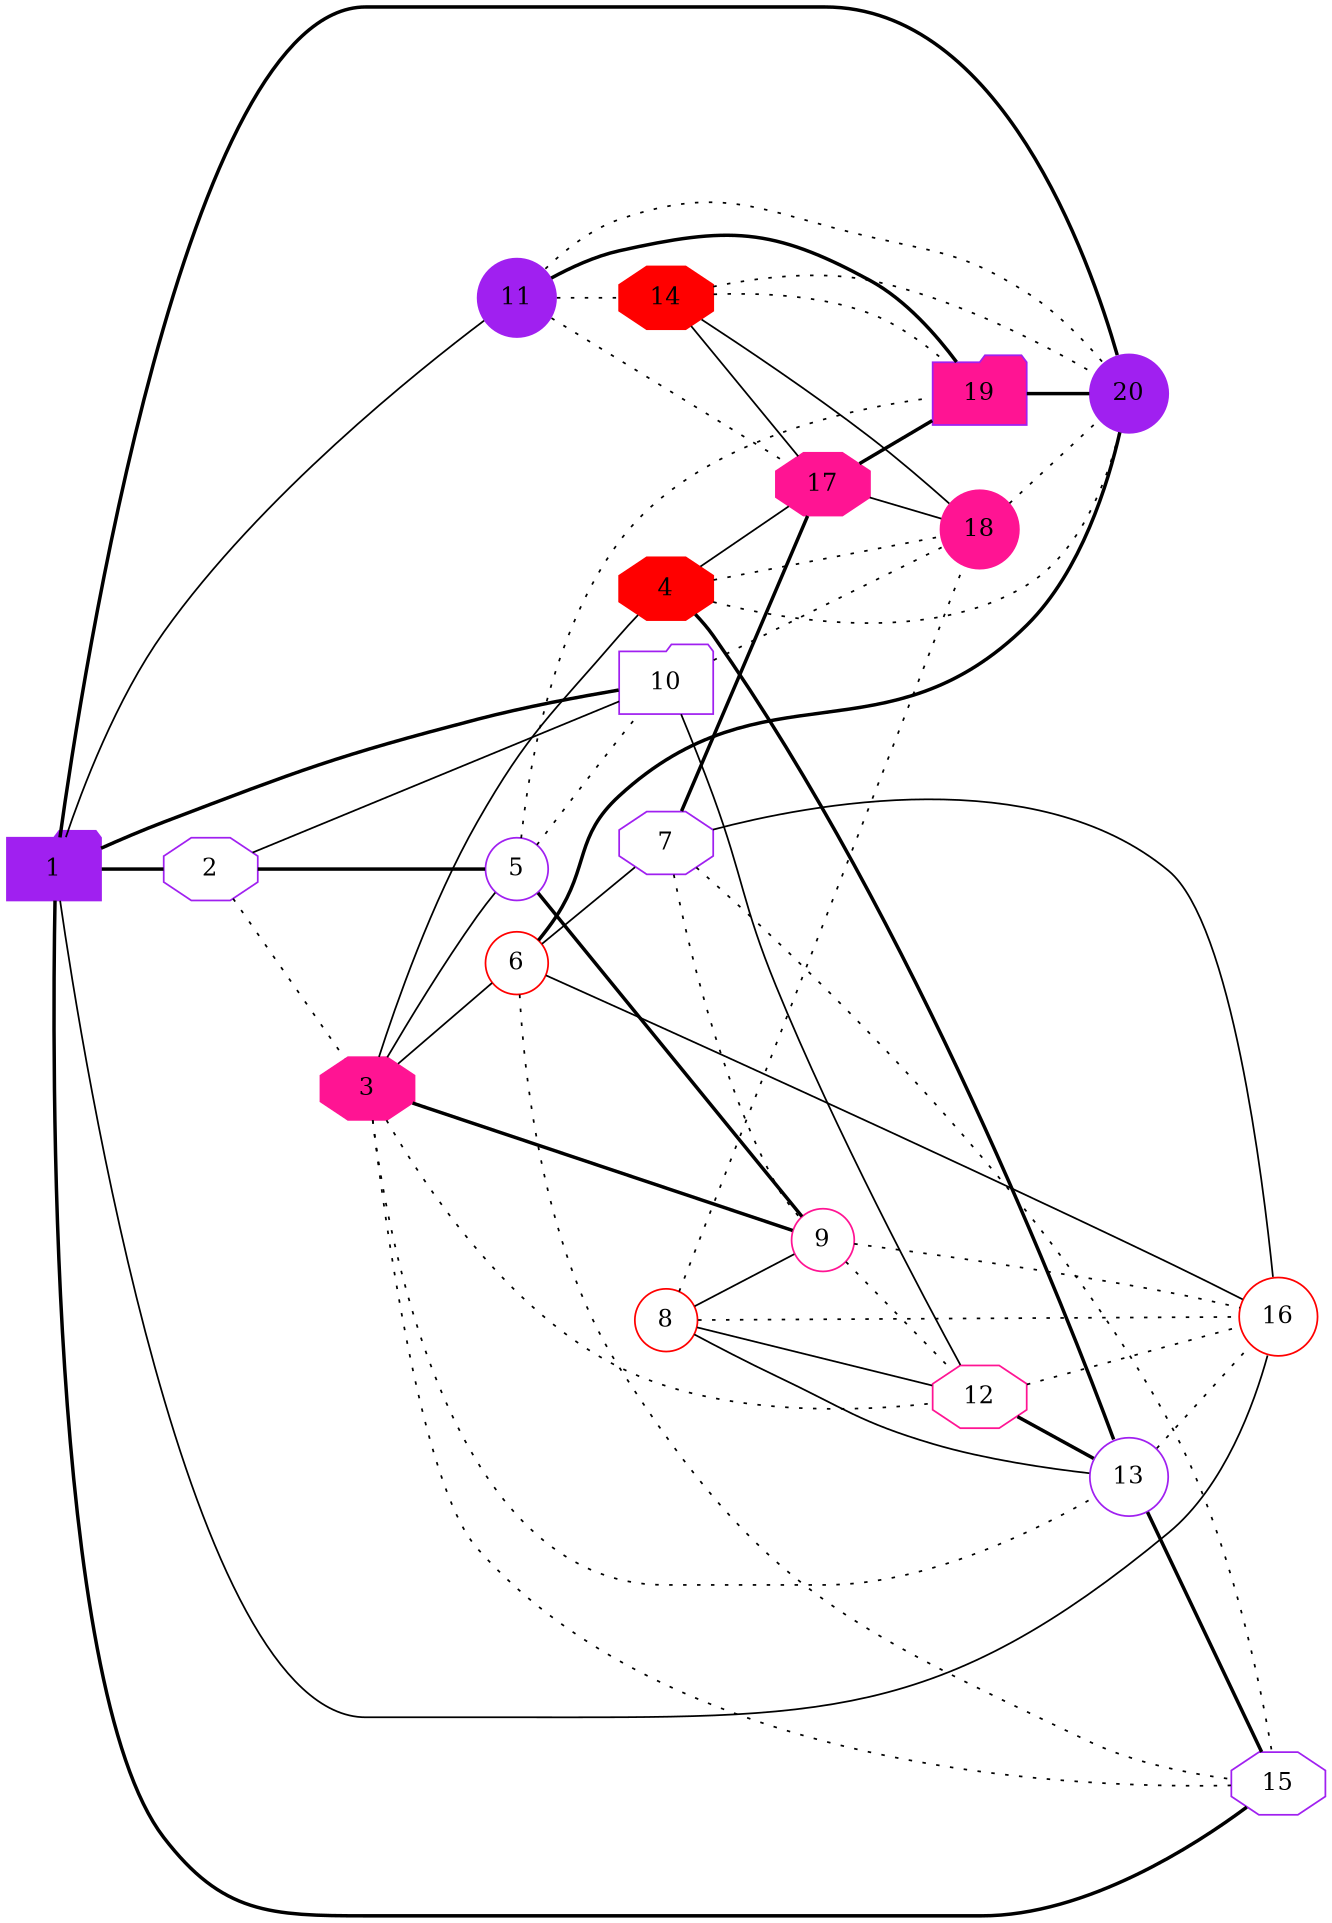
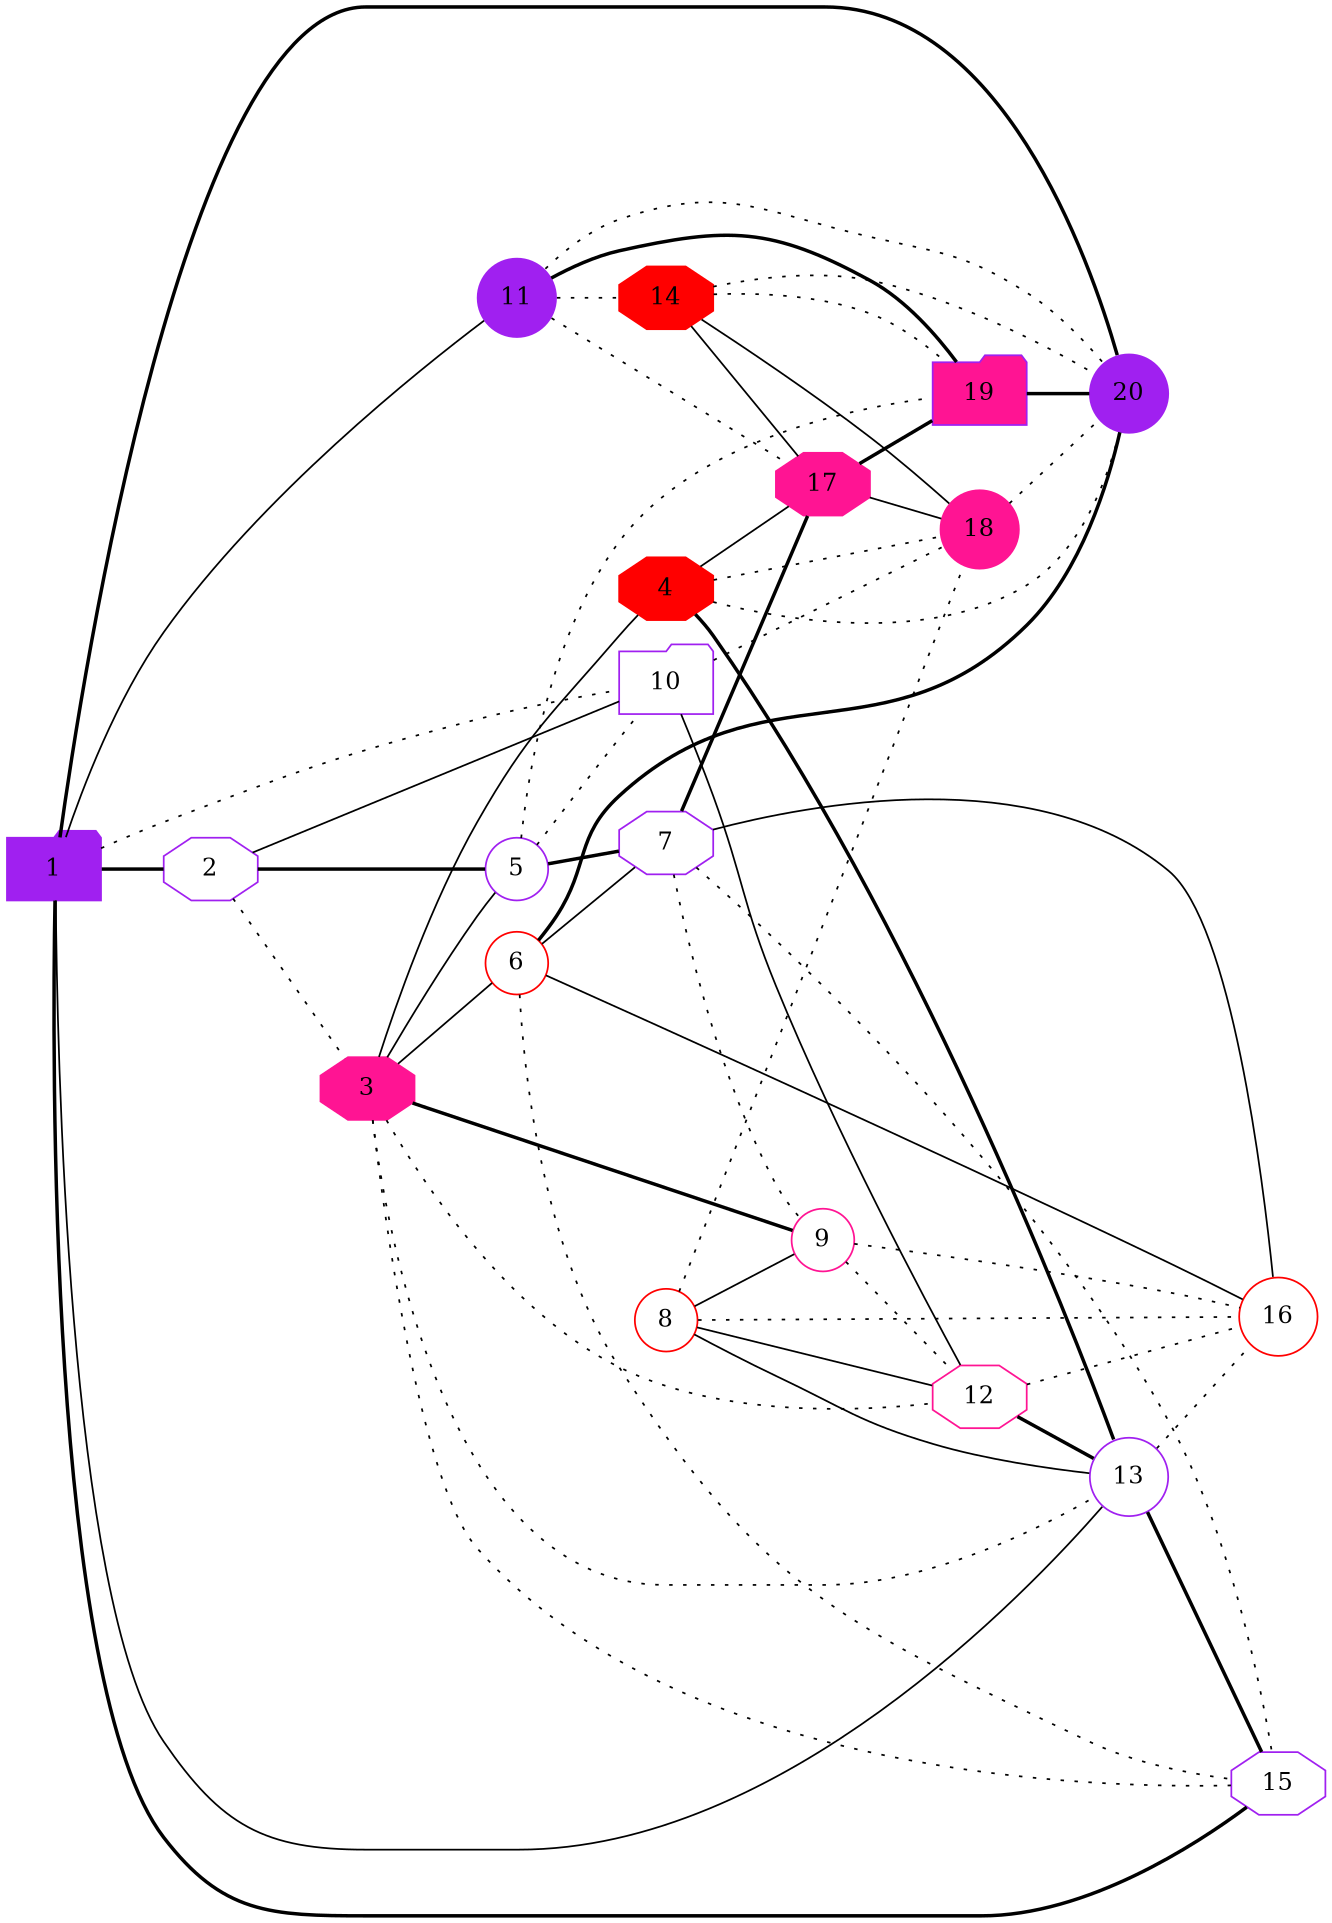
(355, 753) -> (355, 753)
(670, 1055) -> (594, 856)
(442, 1717) -> (246, 1825)
